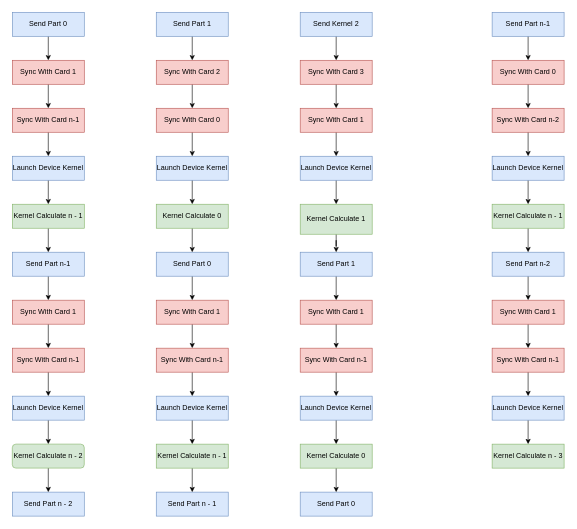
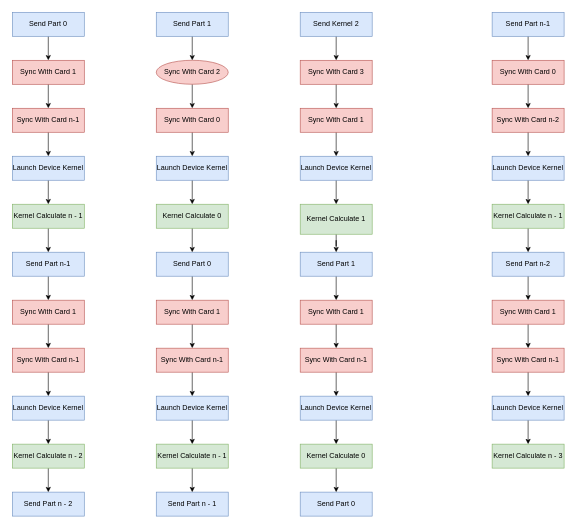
(192, 72) -> (192, 72)
(48, 456) -> (48, 456)
